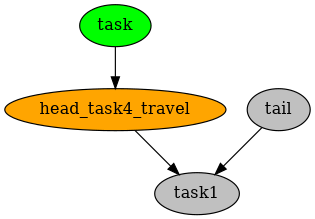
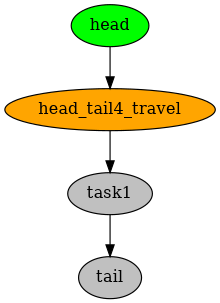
(115, 26) -> (110, 26)
(115, 110) -> (110, 110)
(243, 147) -> (110, 230)
